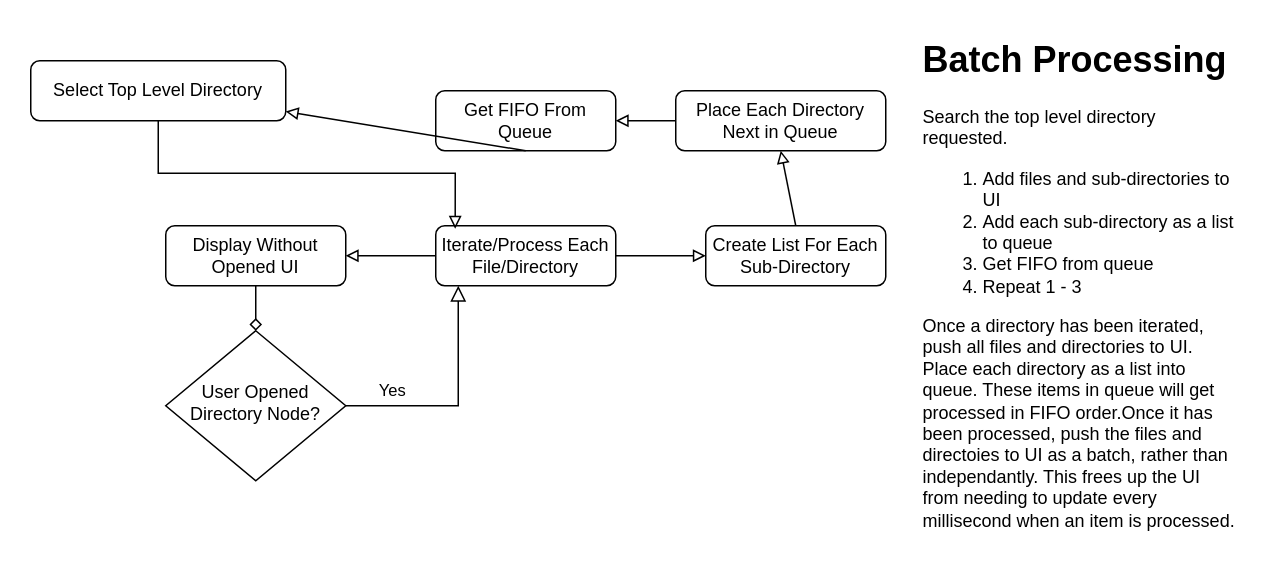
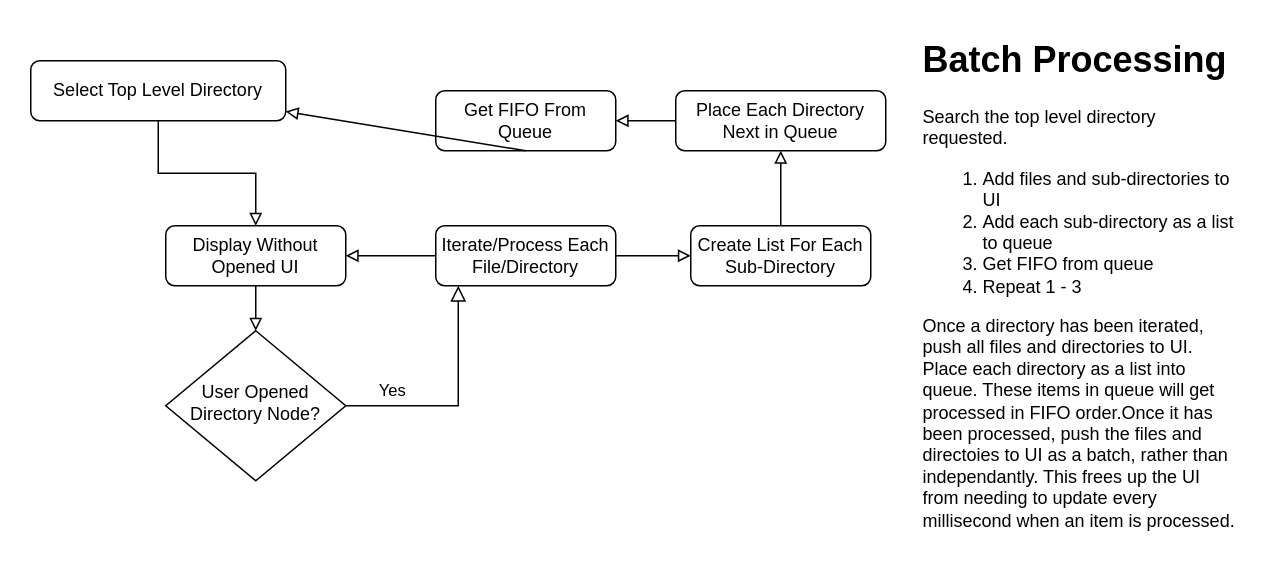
(375, 173) -> (256, 191)
(796, 256) -> (781, 256)
(256, 317) -> (256, 318)
